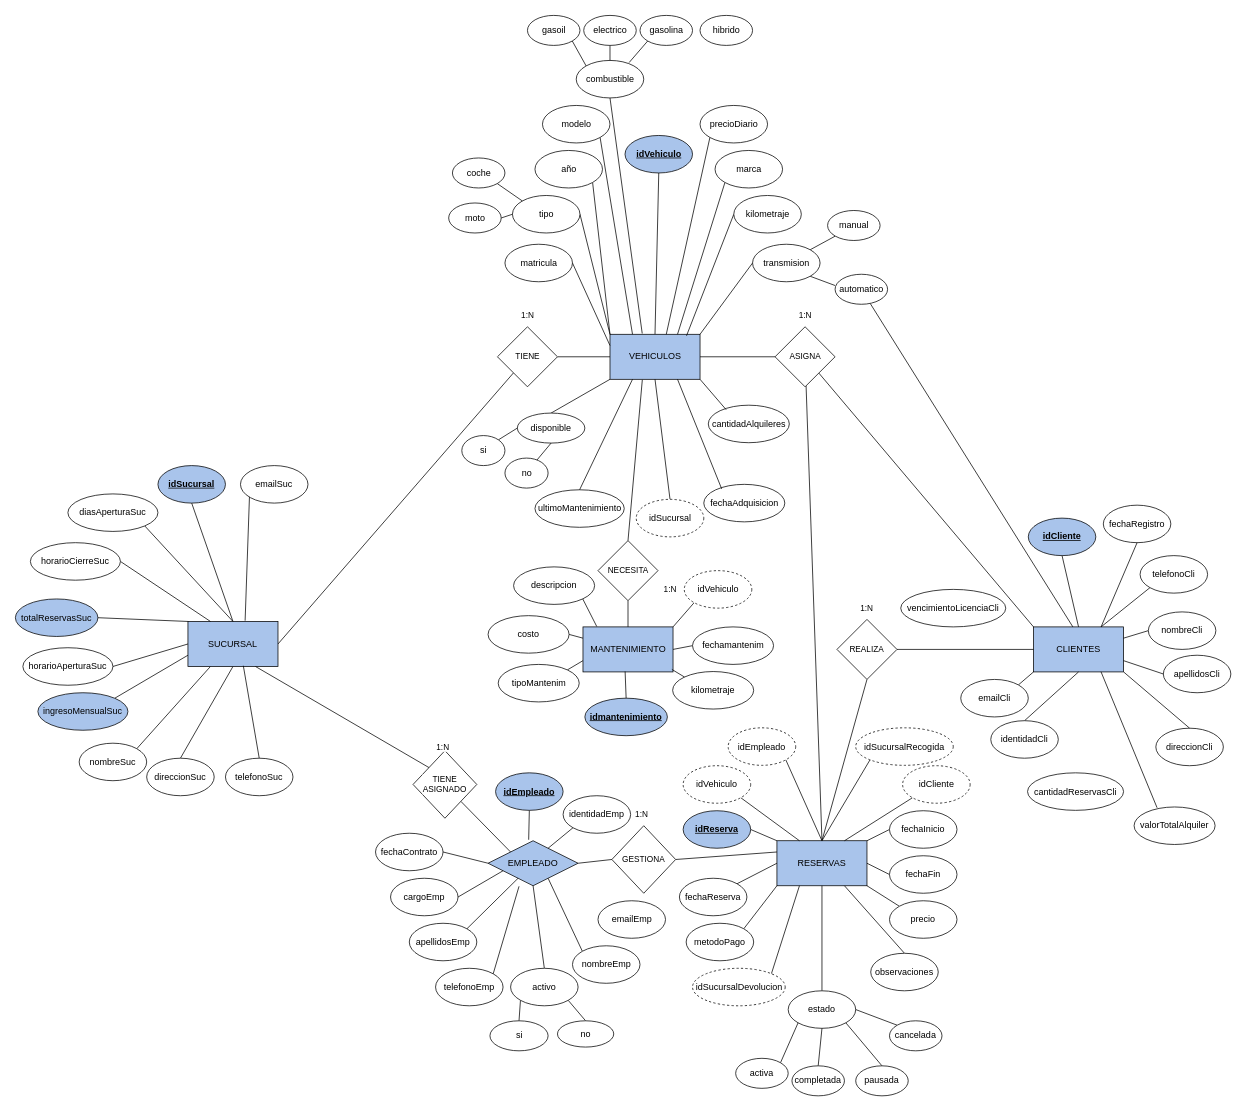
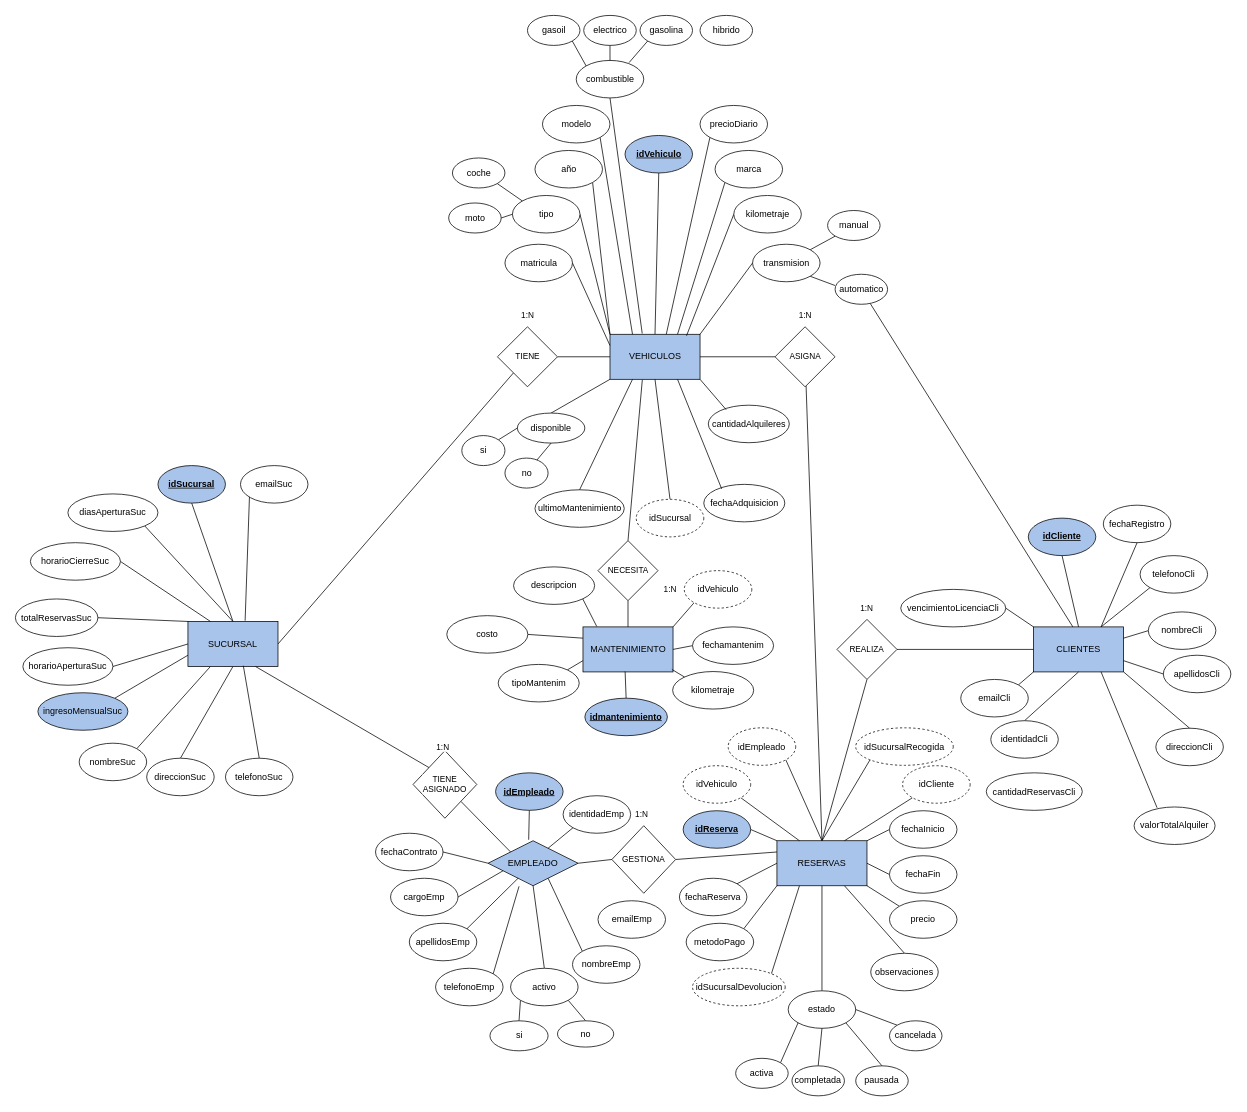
(926, 500) -> (1020, 618)
(57, 617) -> (57, 617)
(528, 634) -> (487, 634)
(1075, 791) -> (1034, 791)
